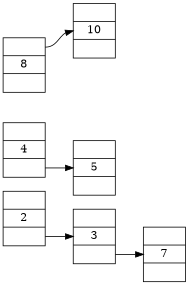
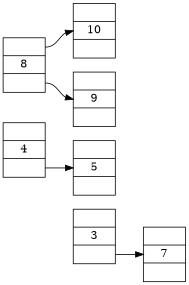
none -> (94, 99)
(24, 219) -> none
